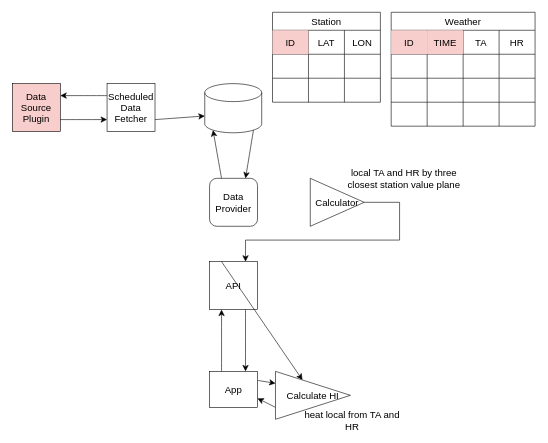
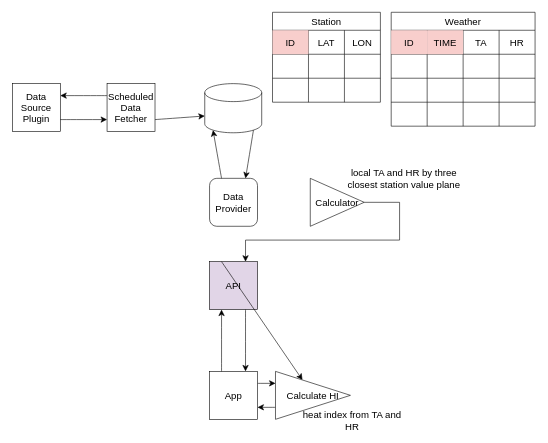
(36, 108) -> (36, 108)
(234, 286) -> (234, 286)
(234, 390) -> (234, 396)
(353, 422) -> (353, 422)
